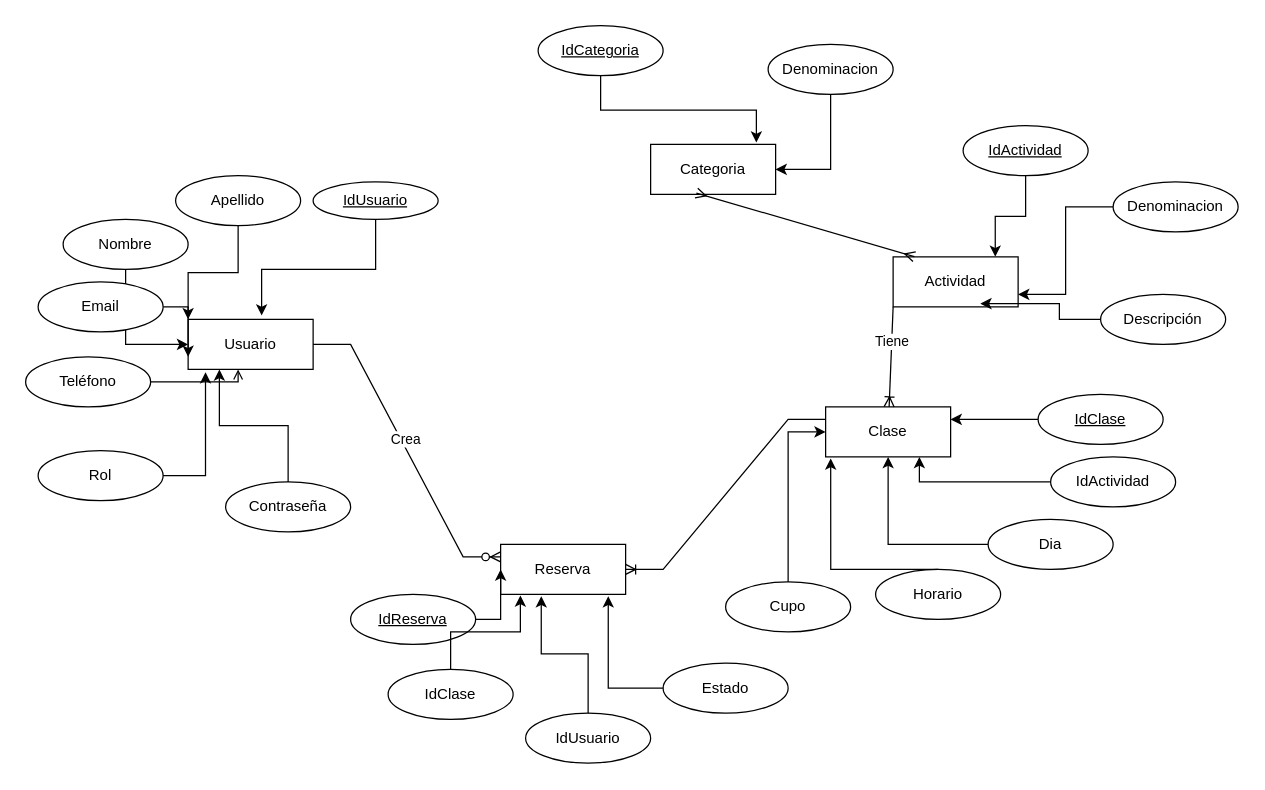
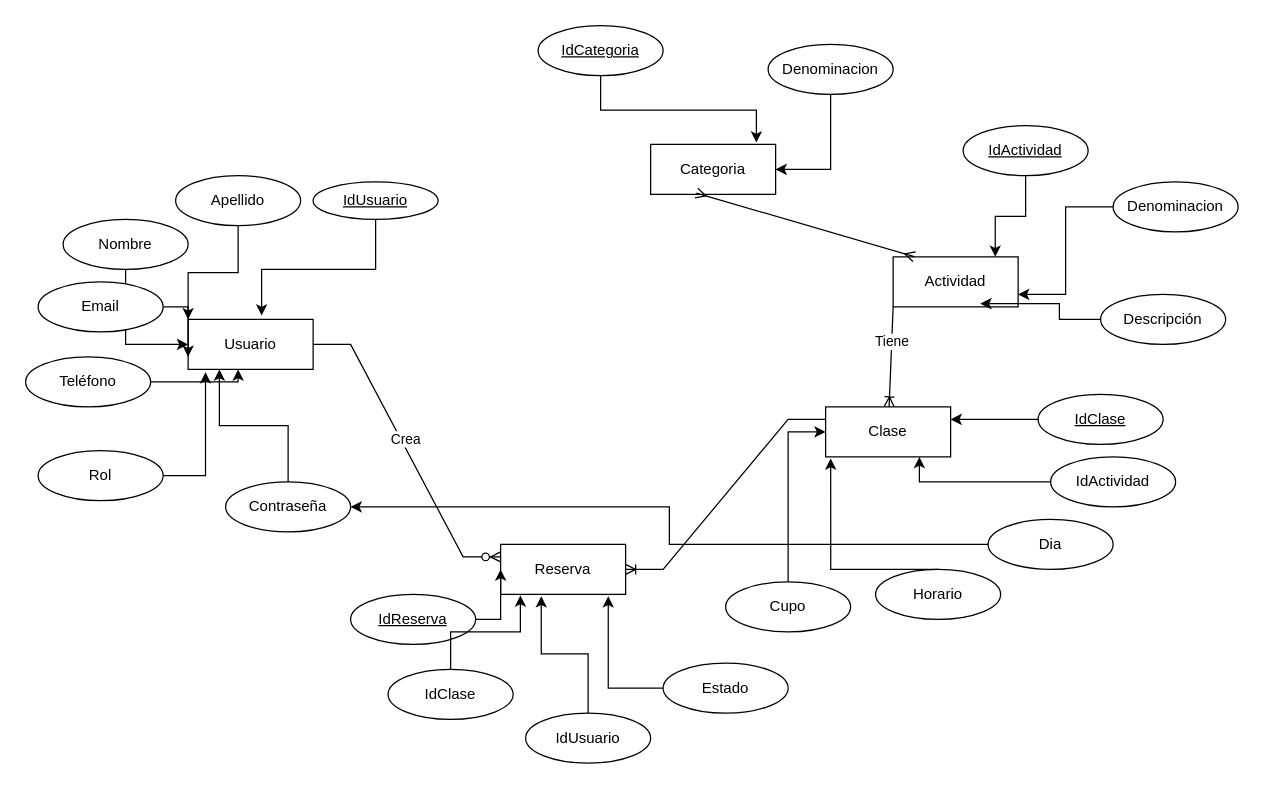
(238, 376) -> (238, 378)
(888, 506) -> (643, 507)
